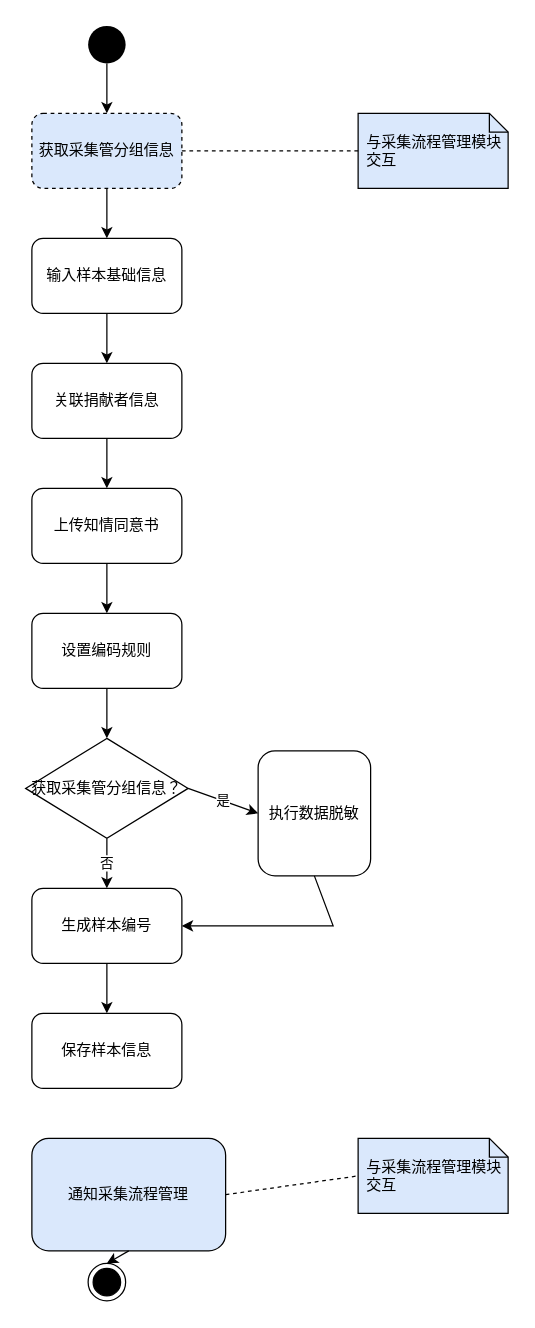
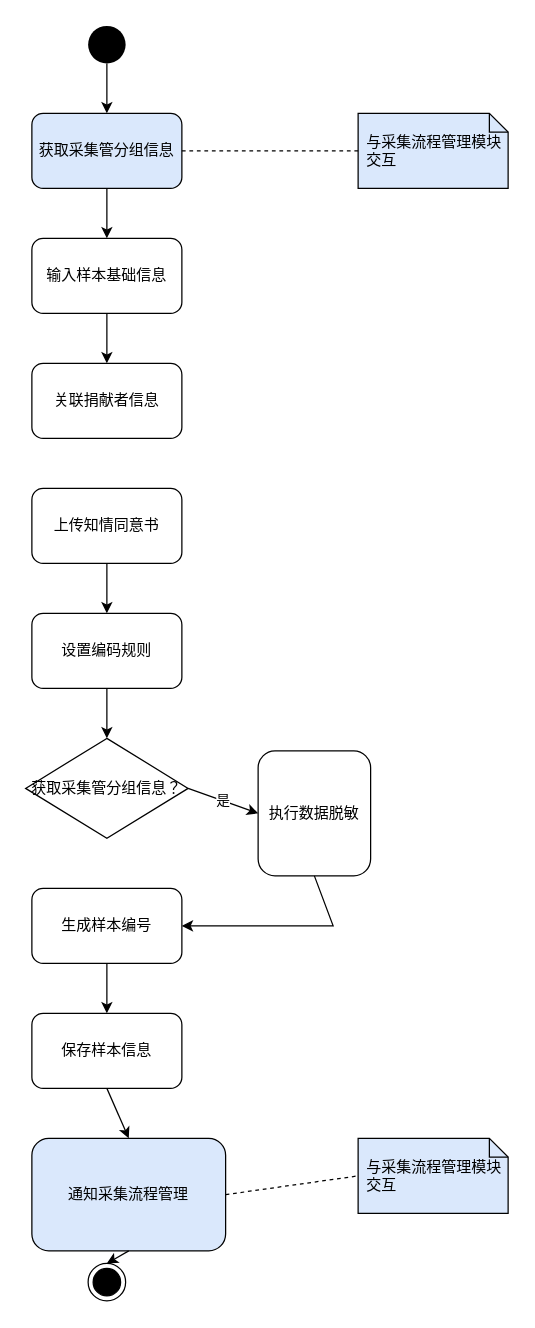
(107, 151) -> (107, 151)
(107, 459) -> none
(107, 859) -> none
none -> (116, 1109)
